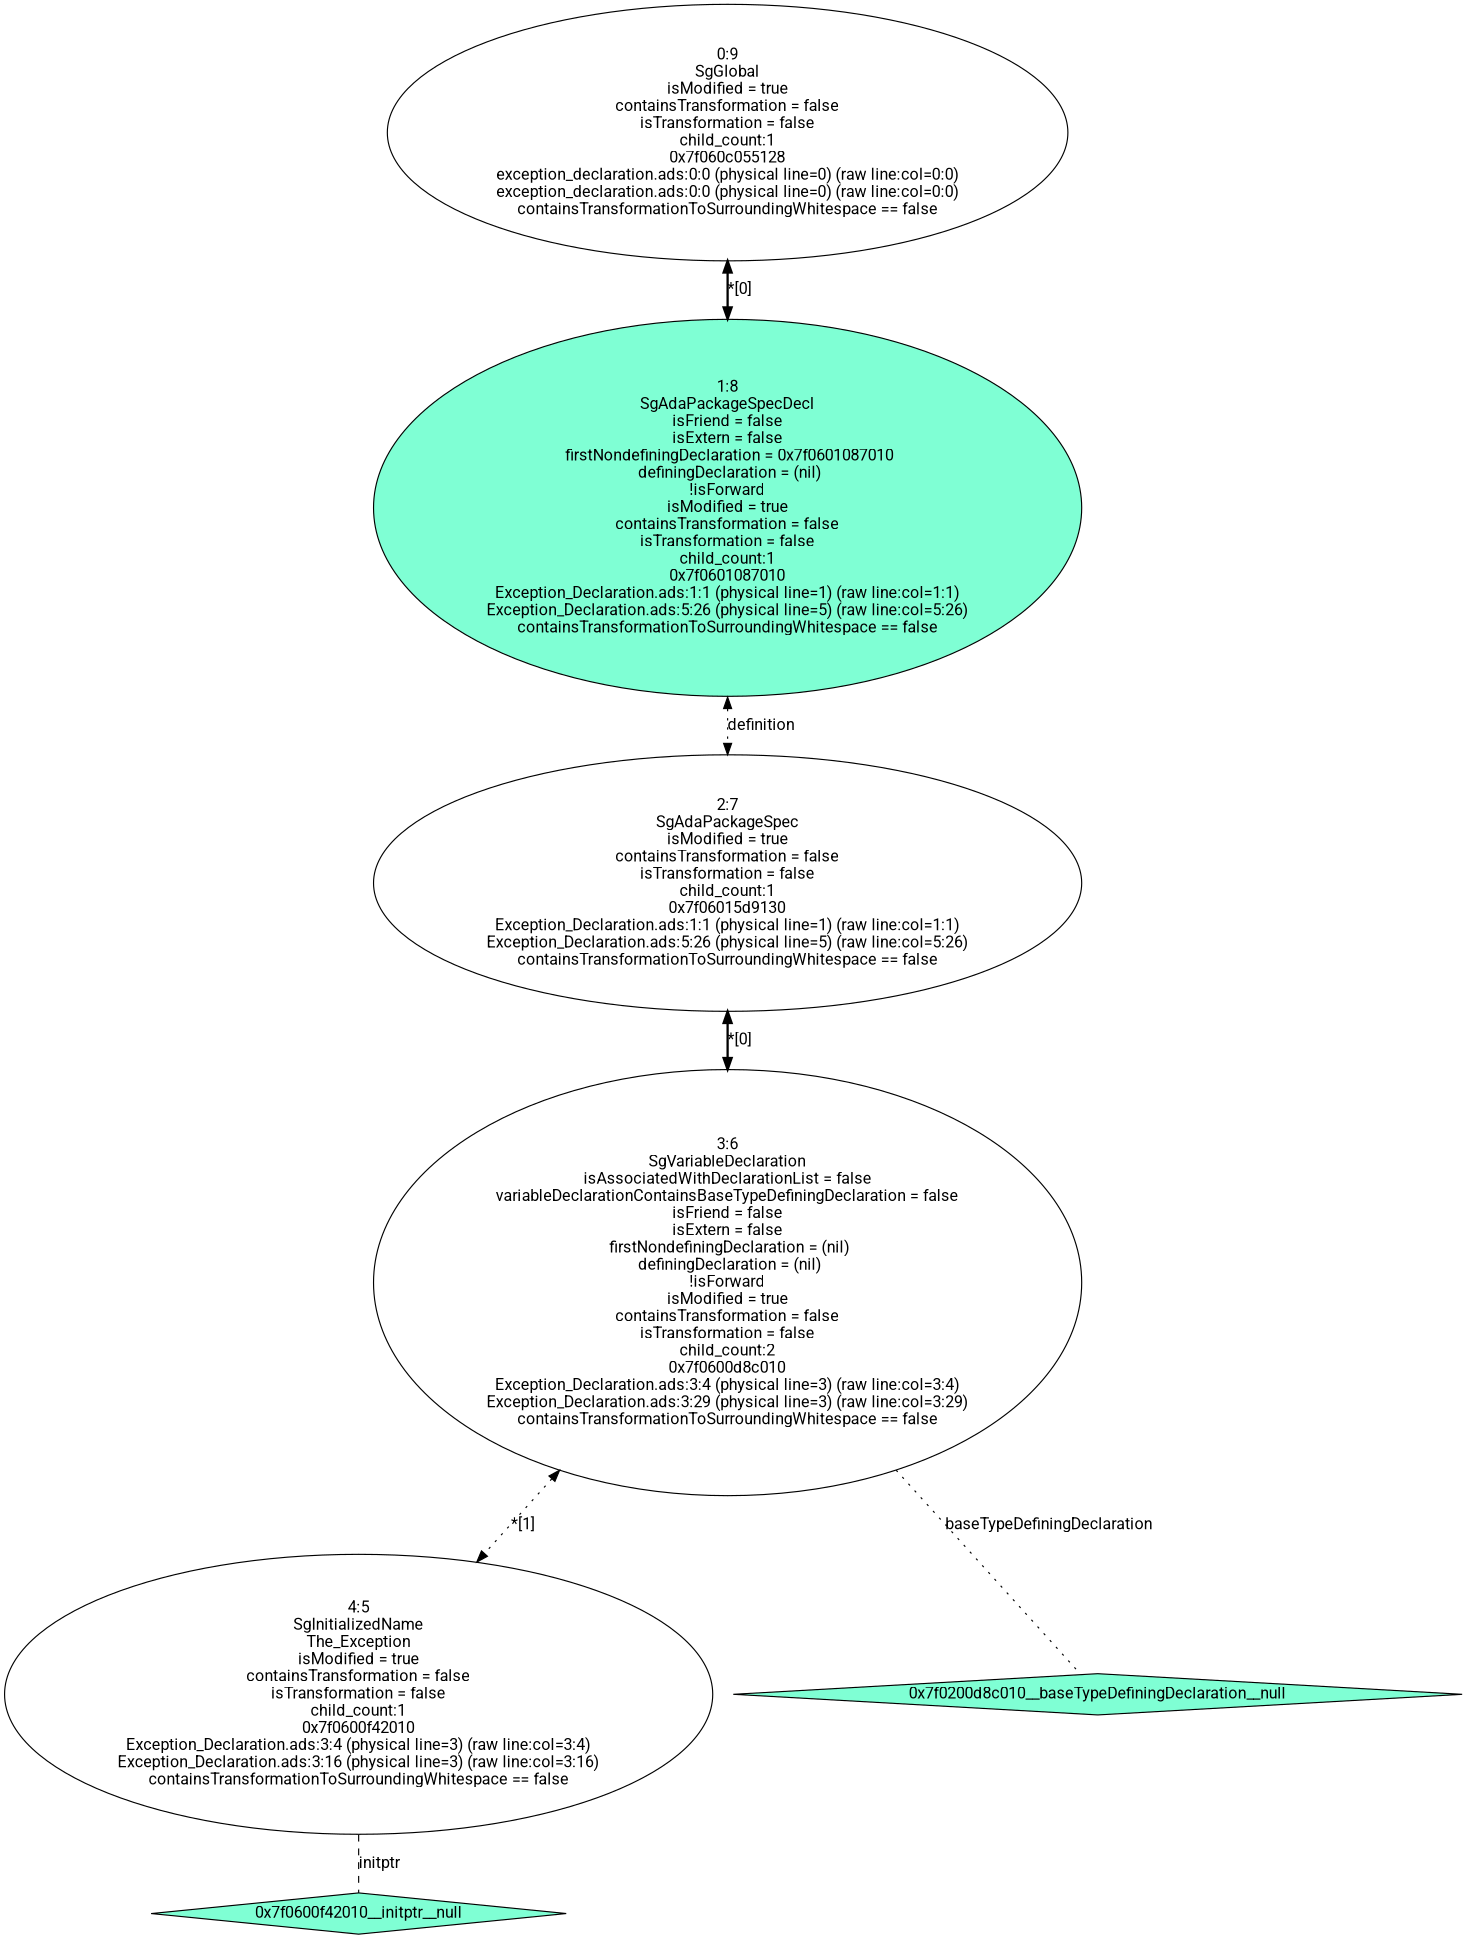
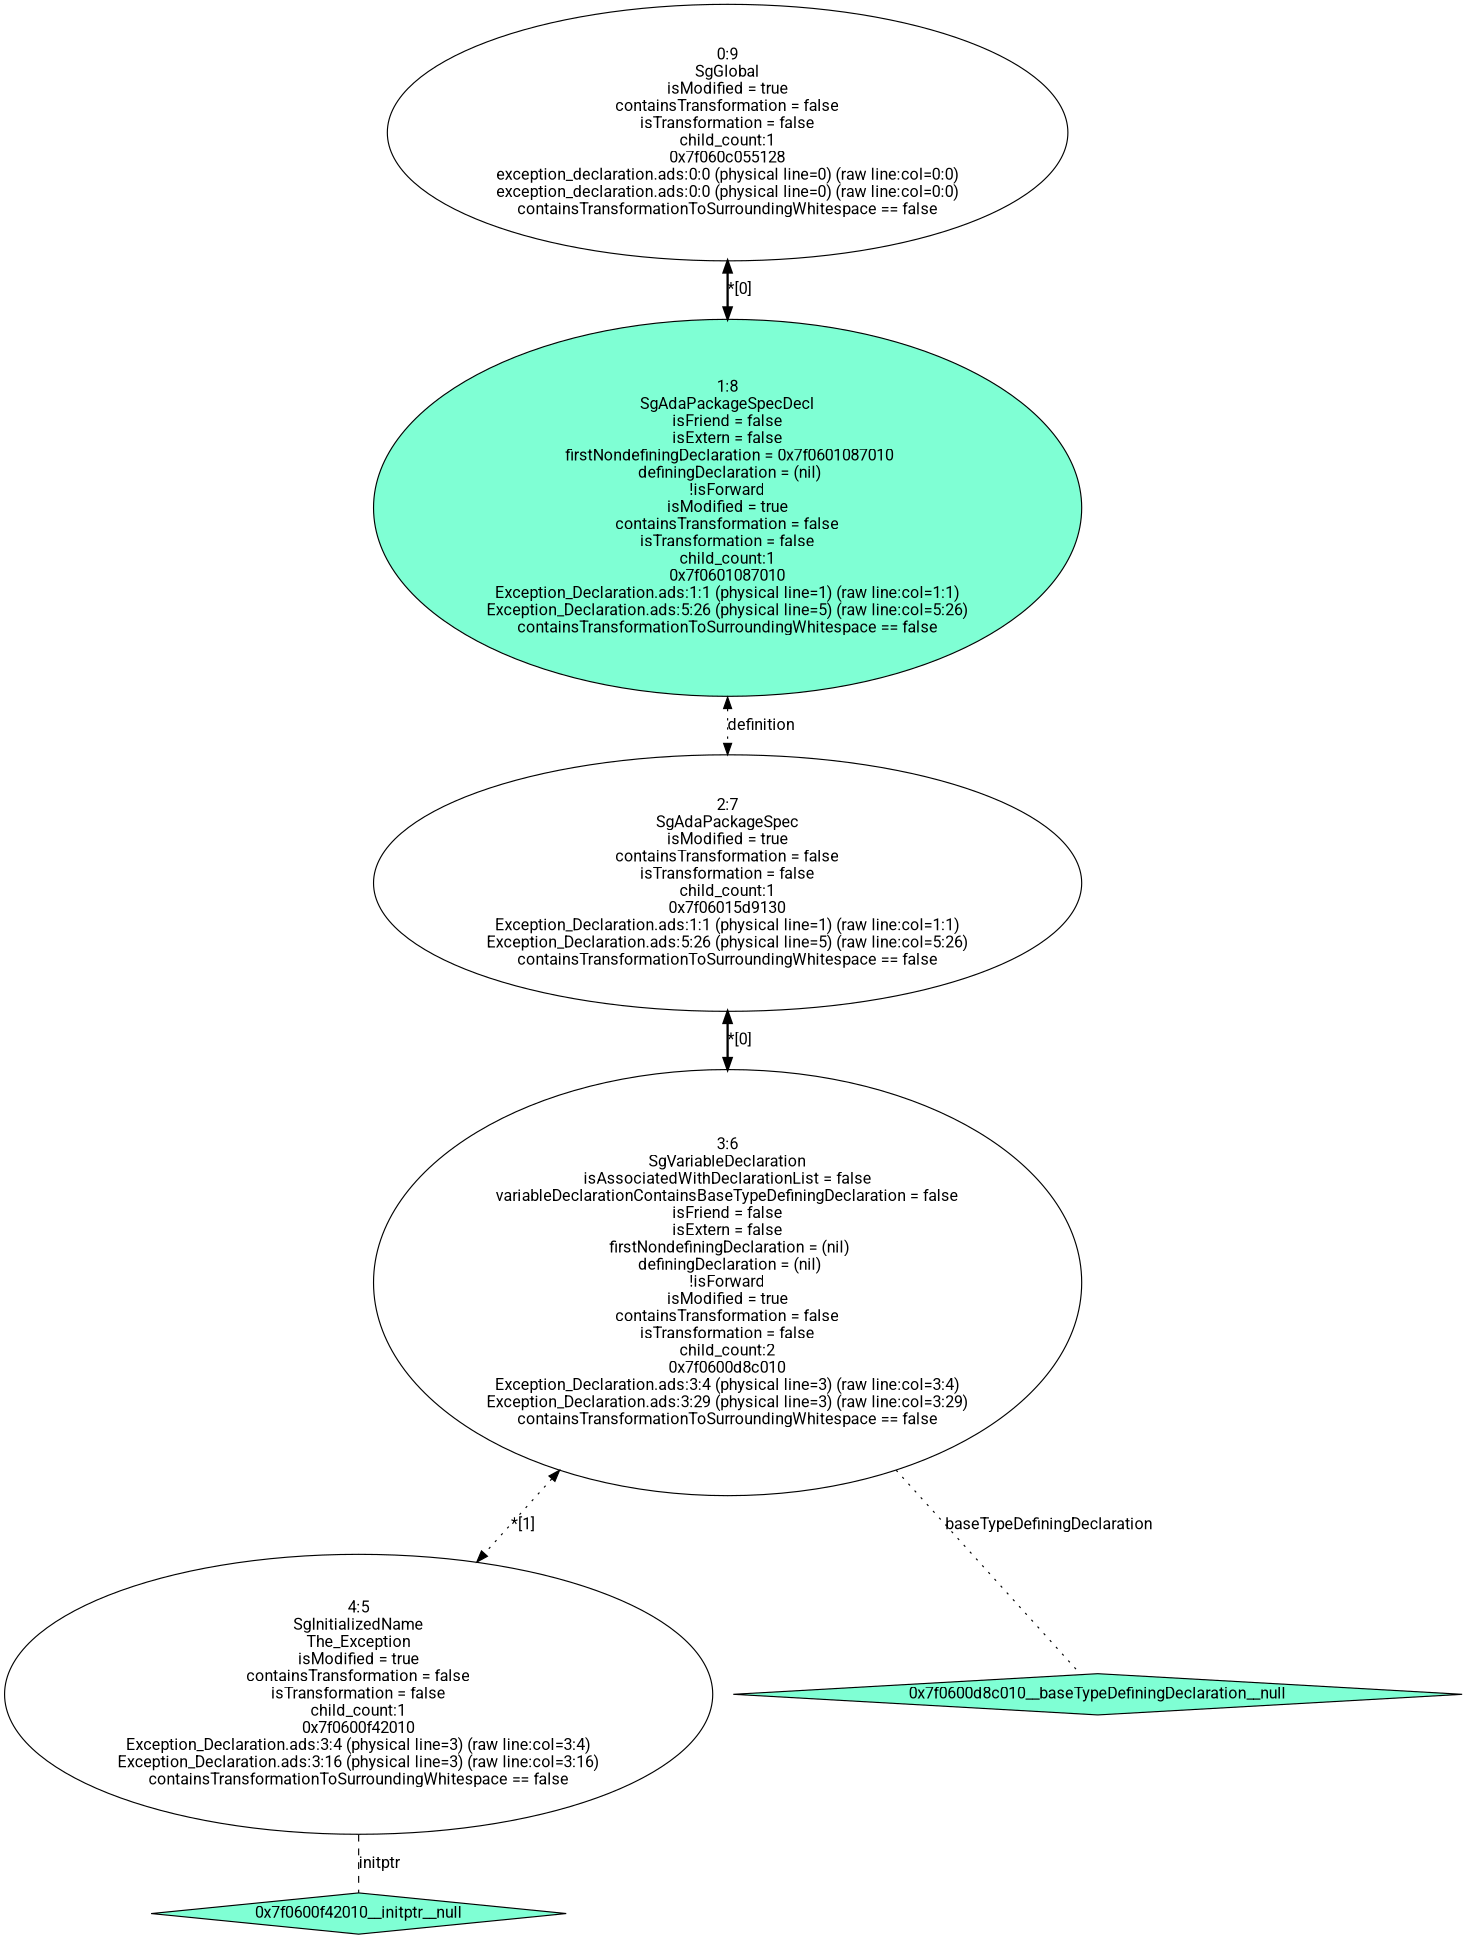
(1098, 1694) -> (1098, 1694)
